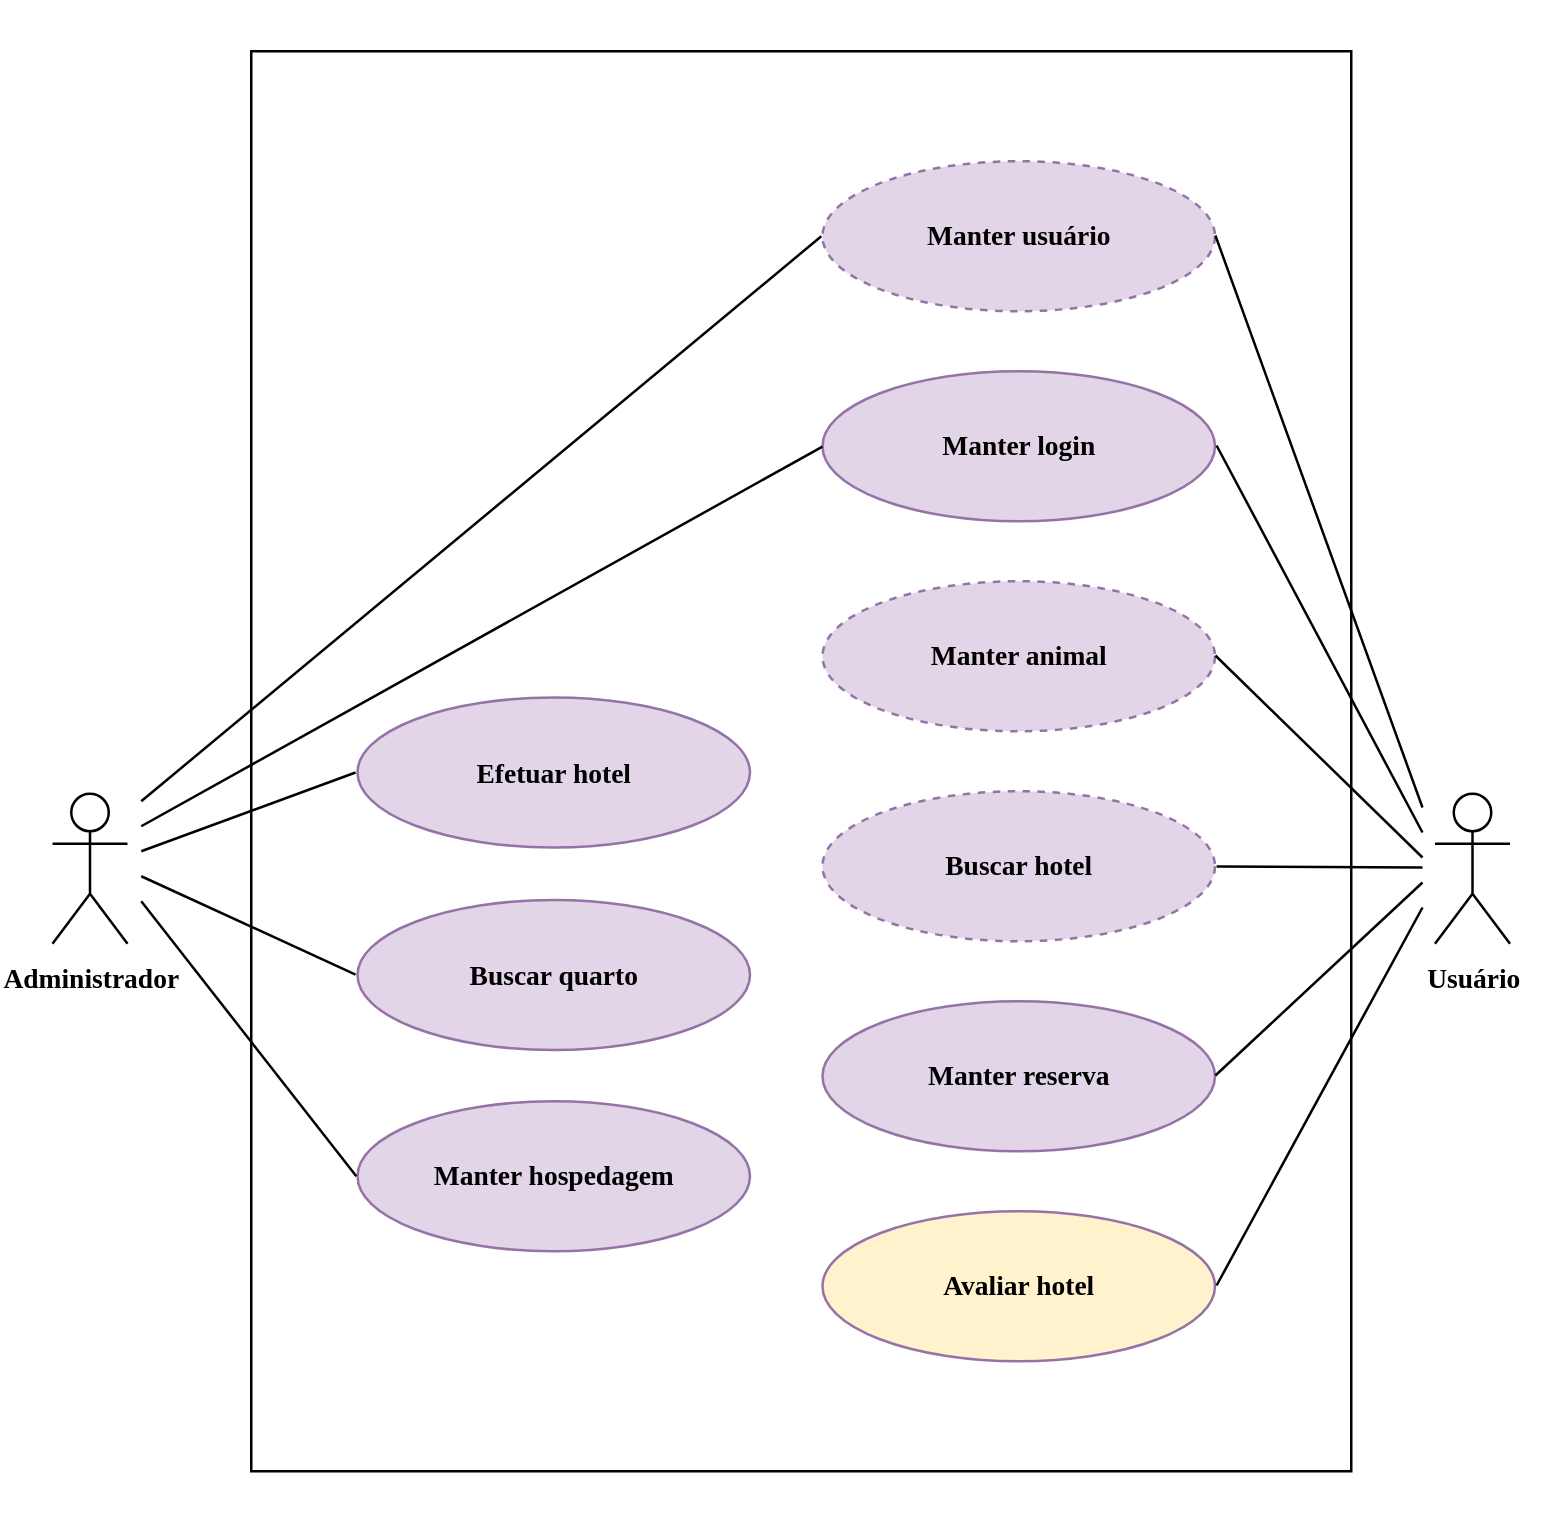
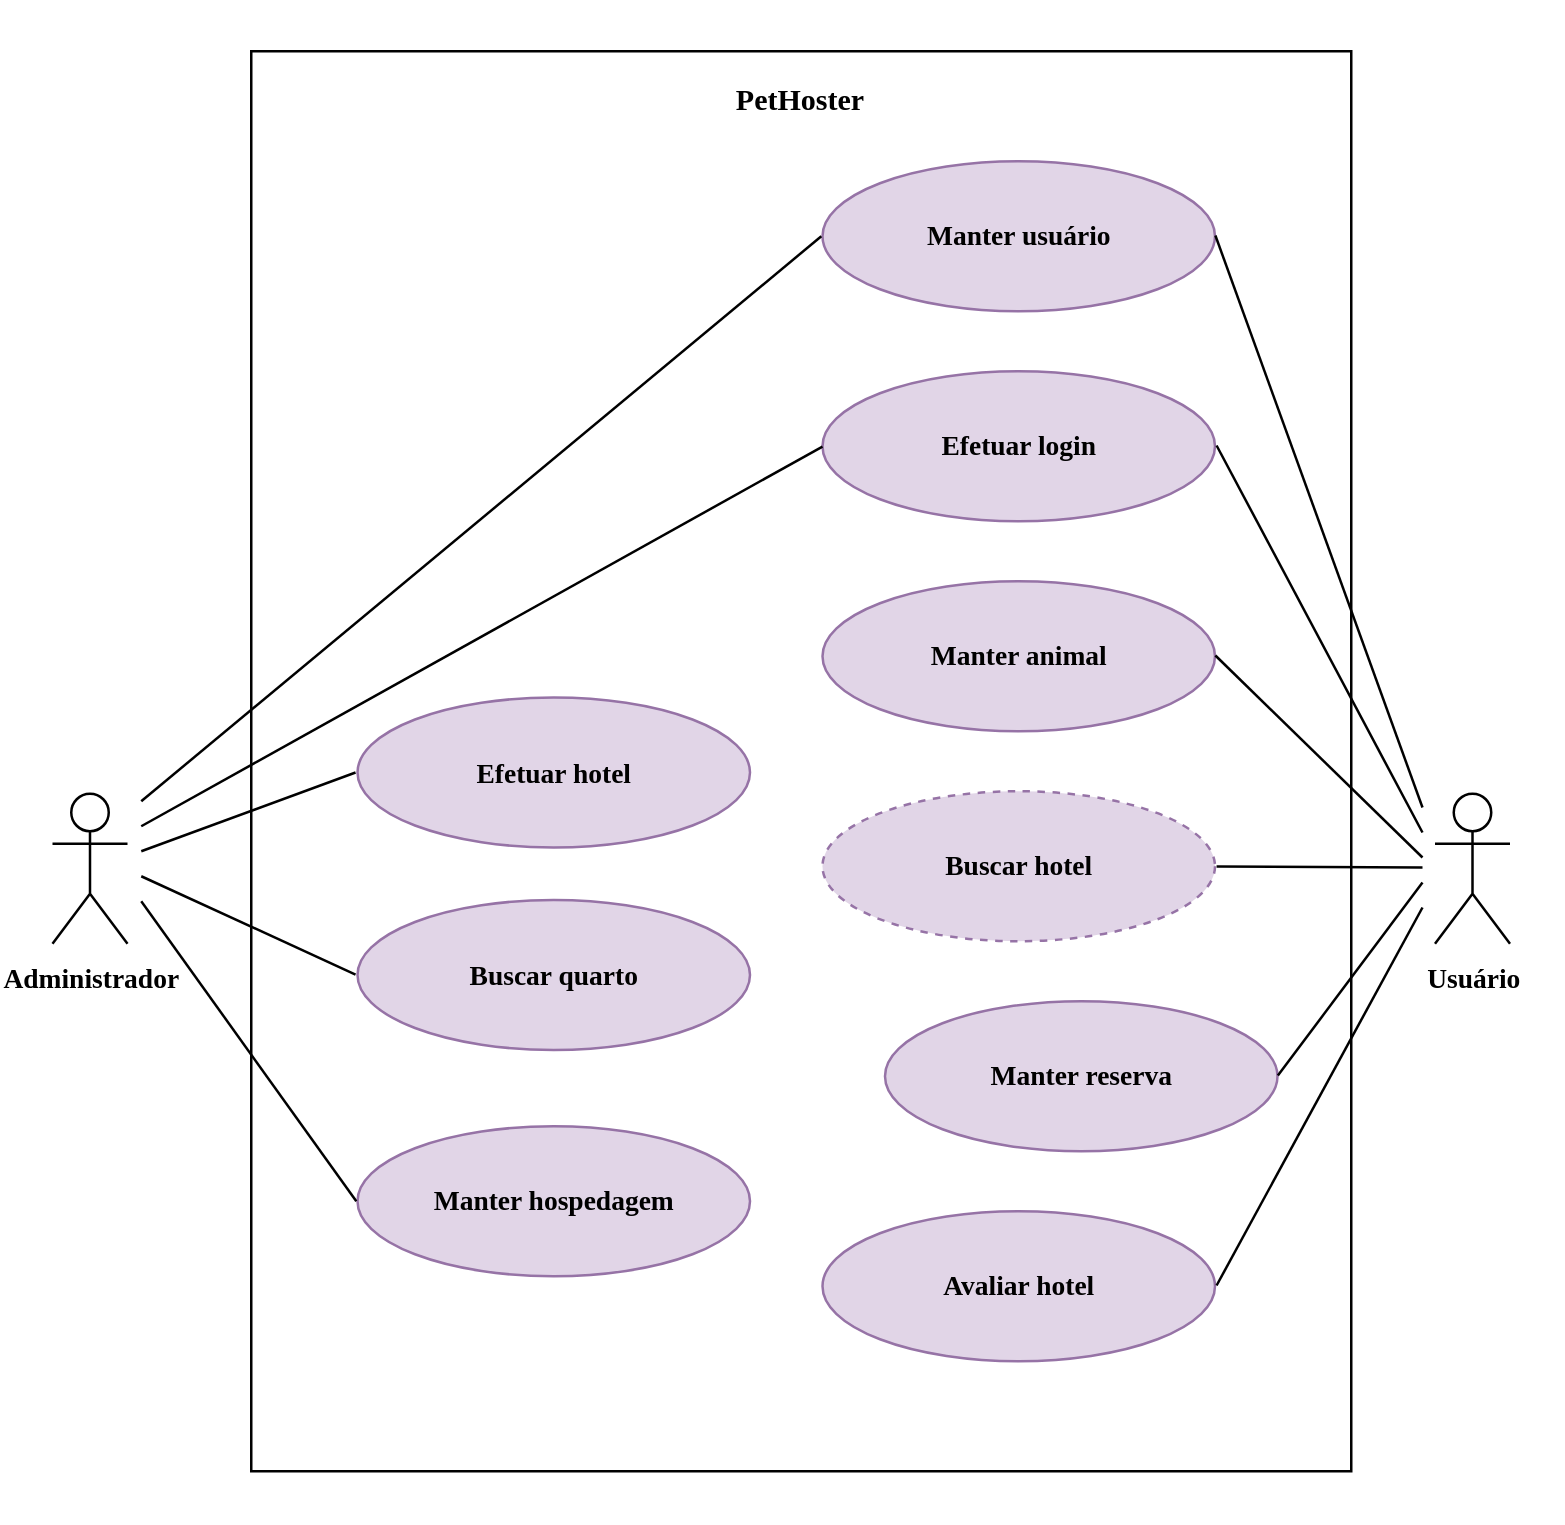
none -> (800, 100)
(1019, 236) -> (1019, 236)
(1020, 446) -> (1020, 446)
(1019, 656) -> (1019, 656)
(1019, 1076) -> (1081, 1076)
(554, 1176) -> (554, 1201)
(1019, 1286) -> (1019, 1286)
